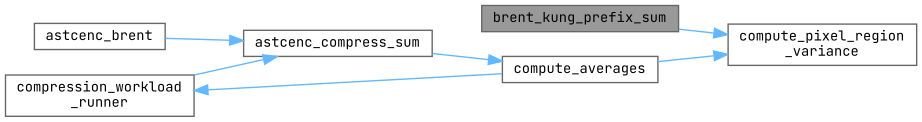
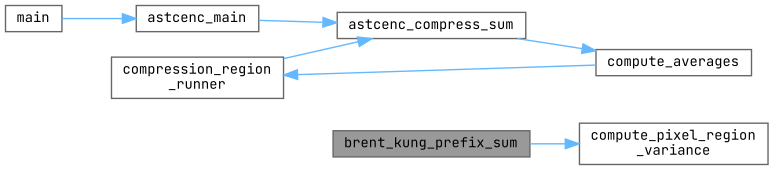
none -> (34, 19)
(100, 36) -> (198, 19)
(686, 59) -> none
(100, 96) -> (198, 78)
